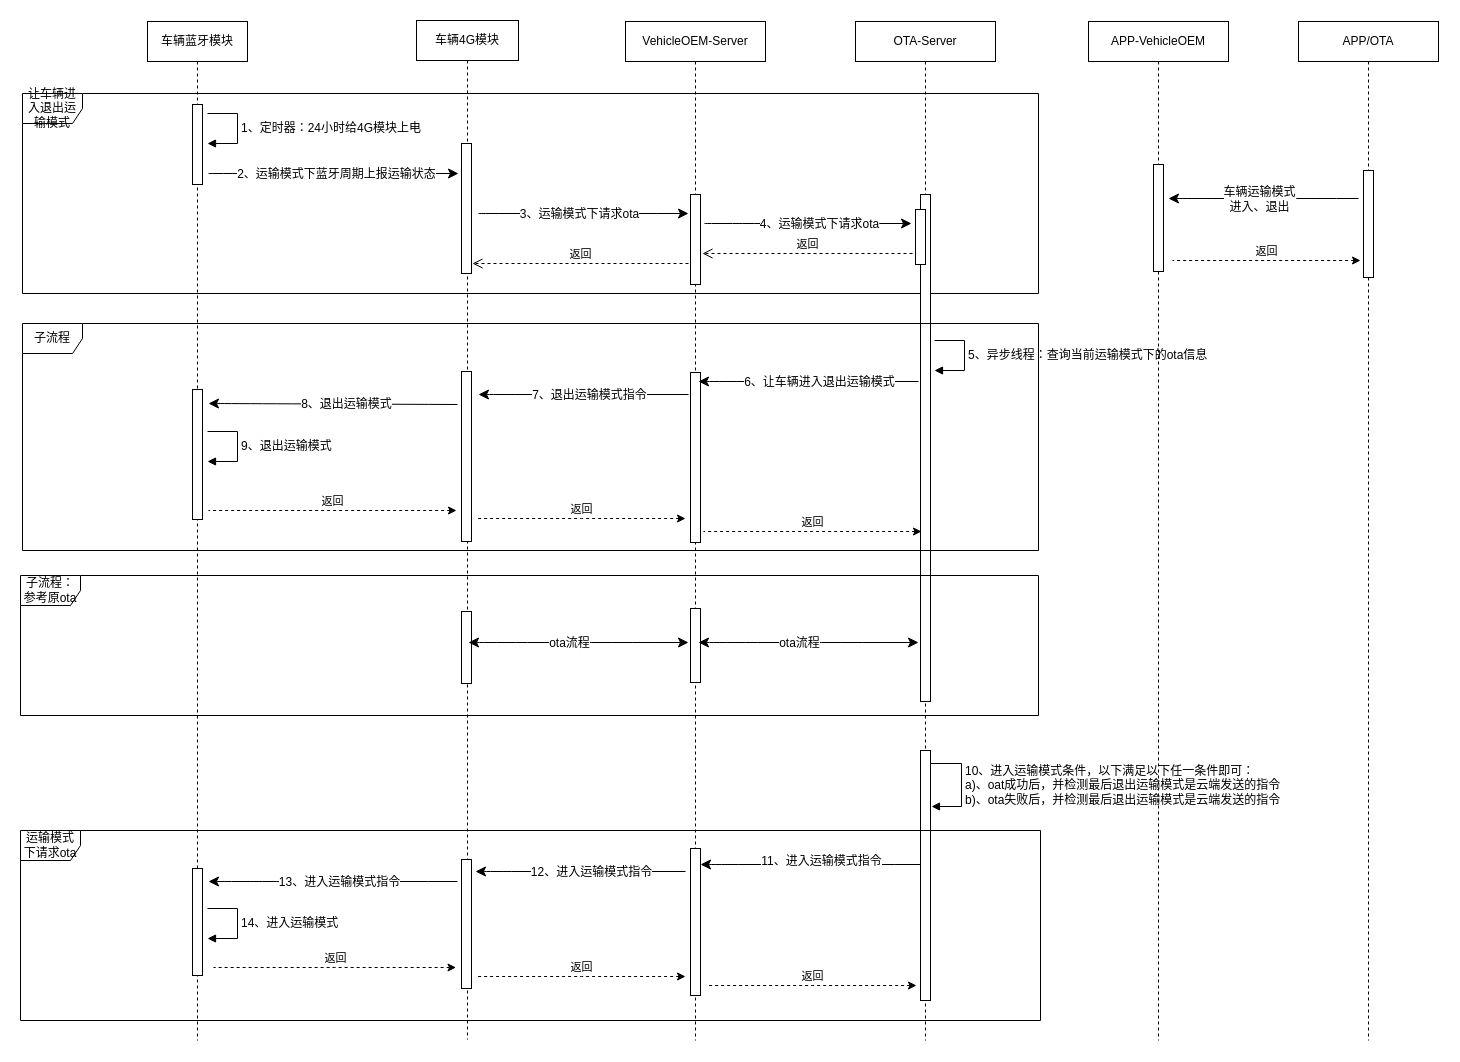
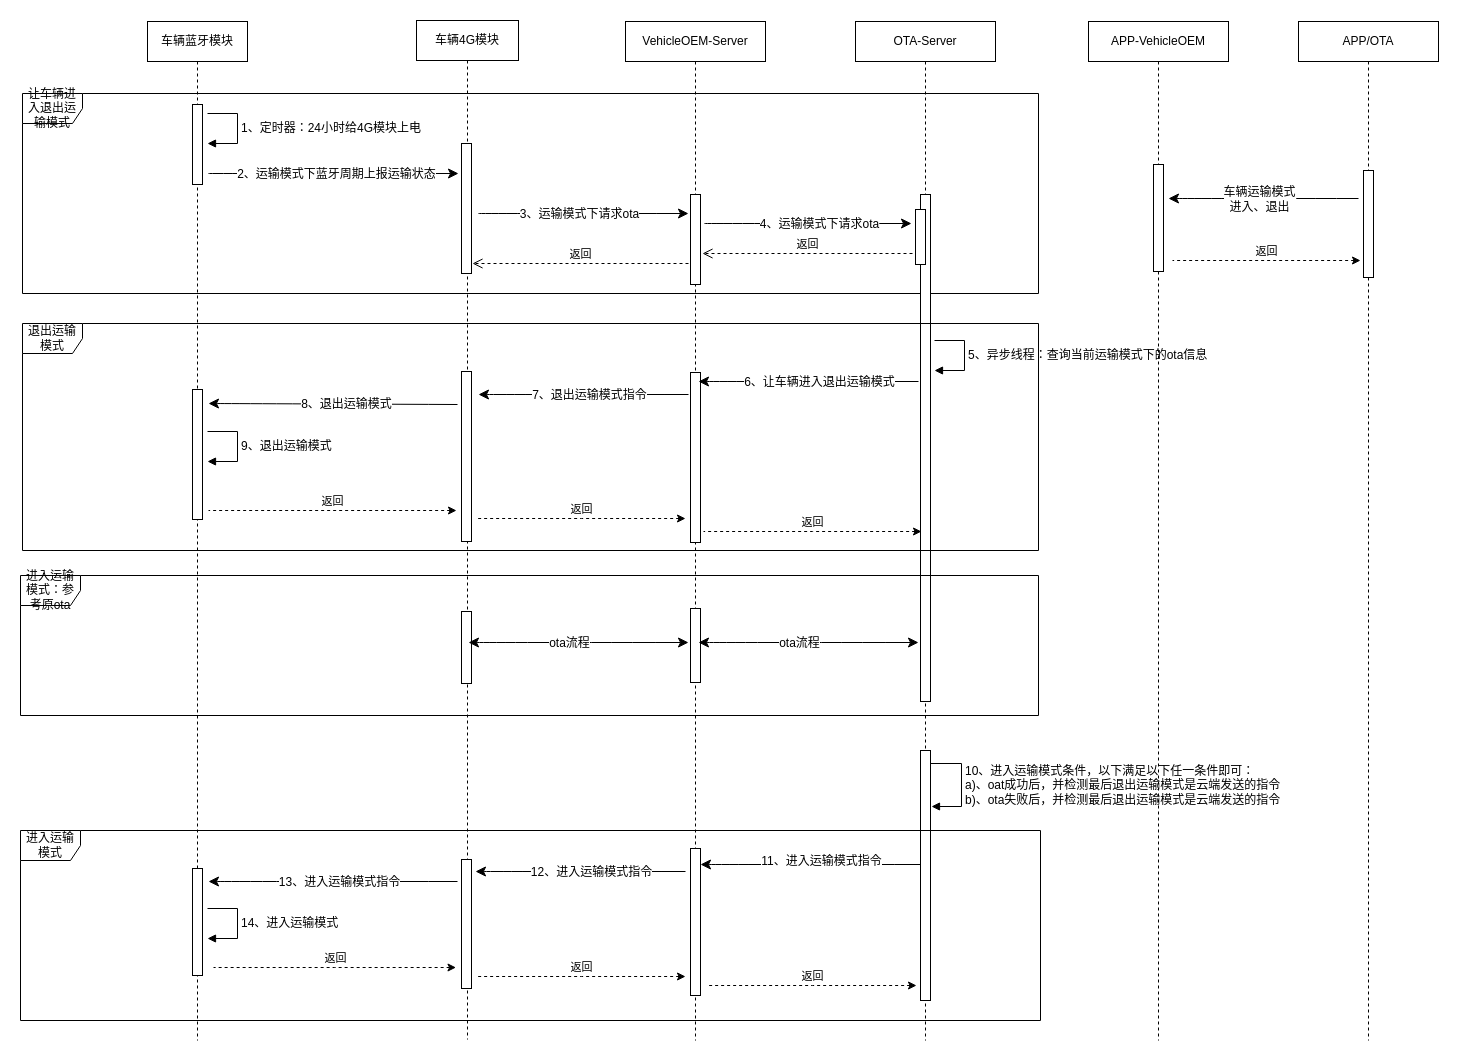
(53, 339) -> (53, 339)
(51, 591) -> (51, 591)
(51, 846) -> (51, 846)
